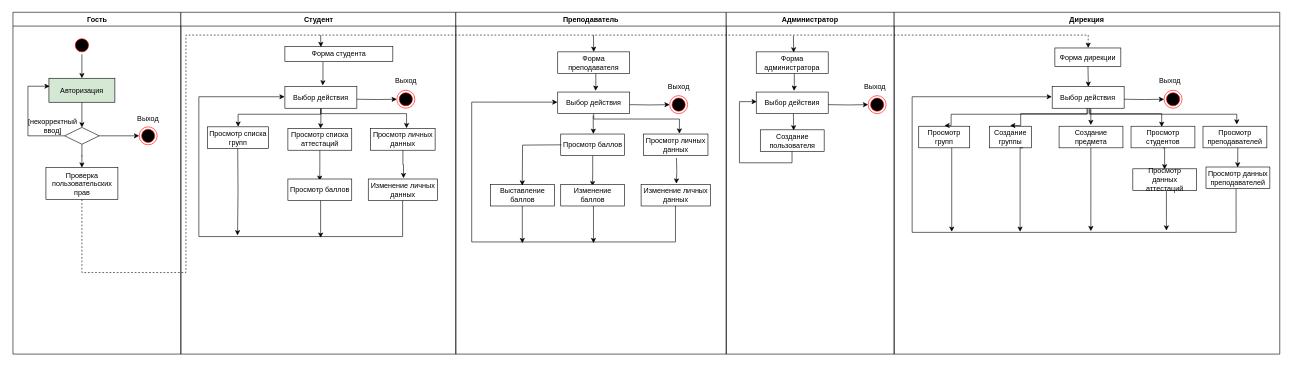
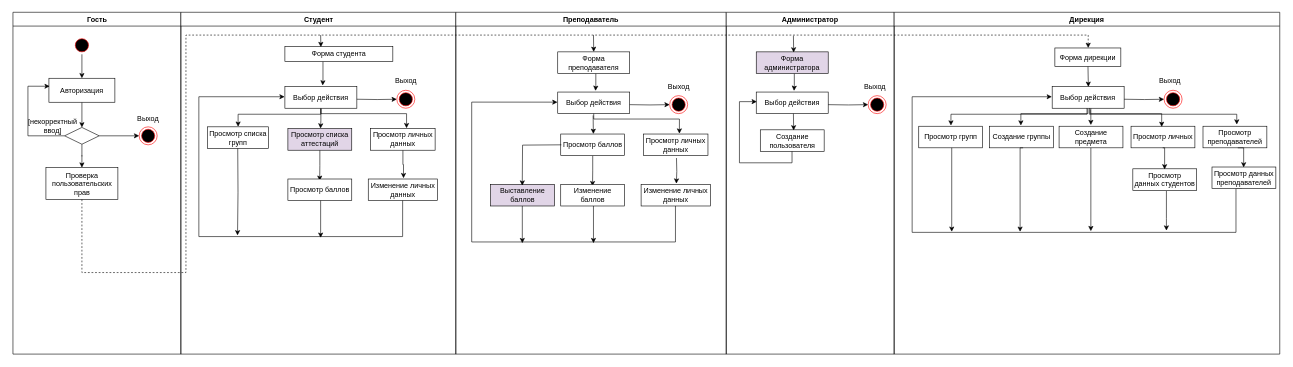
(792, 63) -> (792, 63)
(82, 90) -> (82, 90)
(944, 137) -> (951, 137)
(1011, 137) -> (1022, 137)
(1163, 137) -> (1163, 137)
(320, 140) -> (320, 140)
(1238, 178) -> (1244, 178)
(1165, 180) -> (1165, 180)
(522, 195) -> (522, 195)
